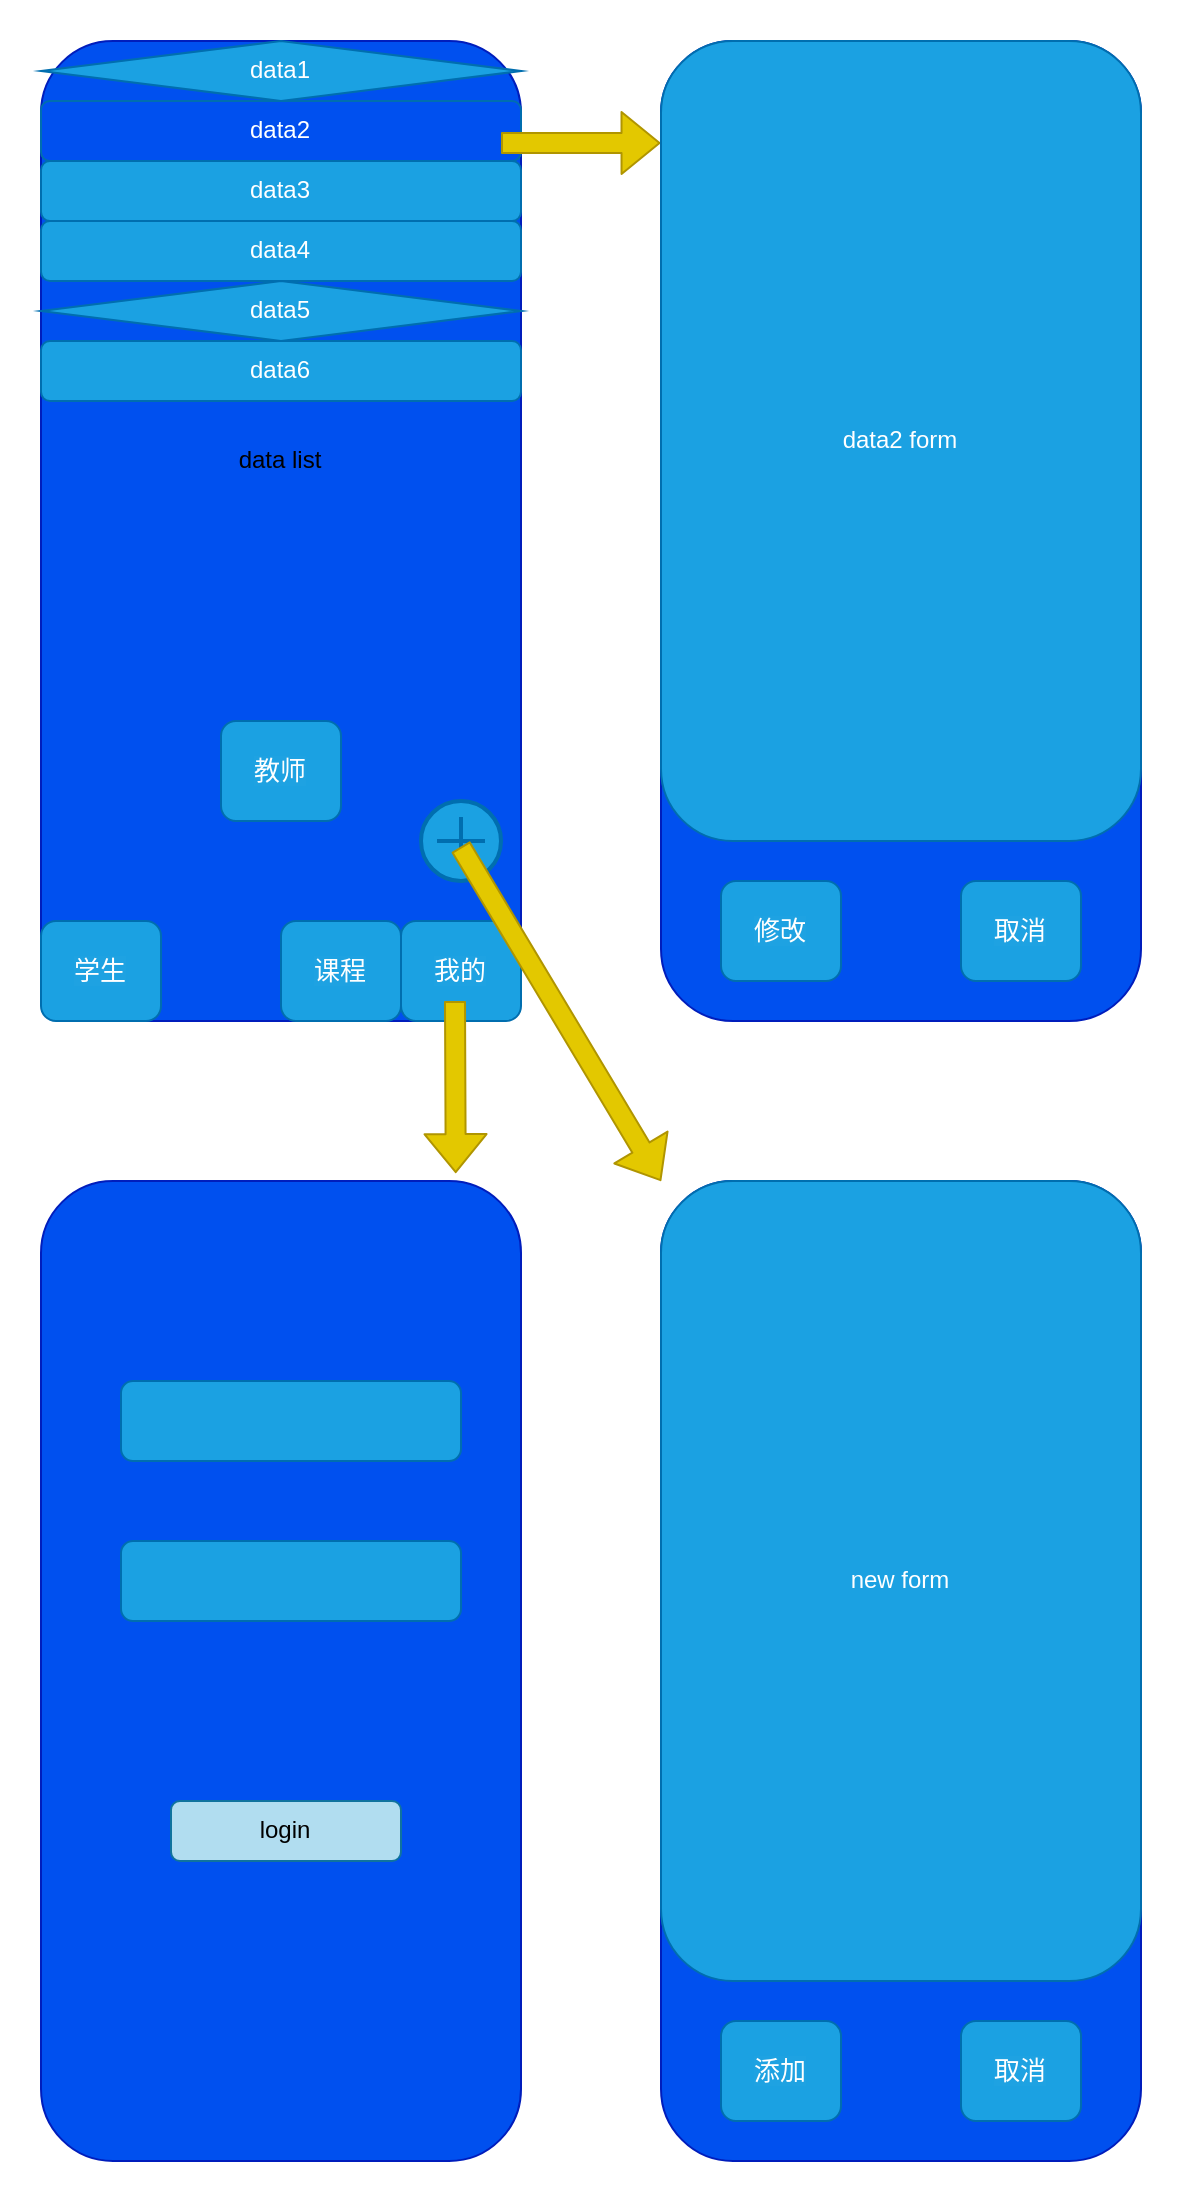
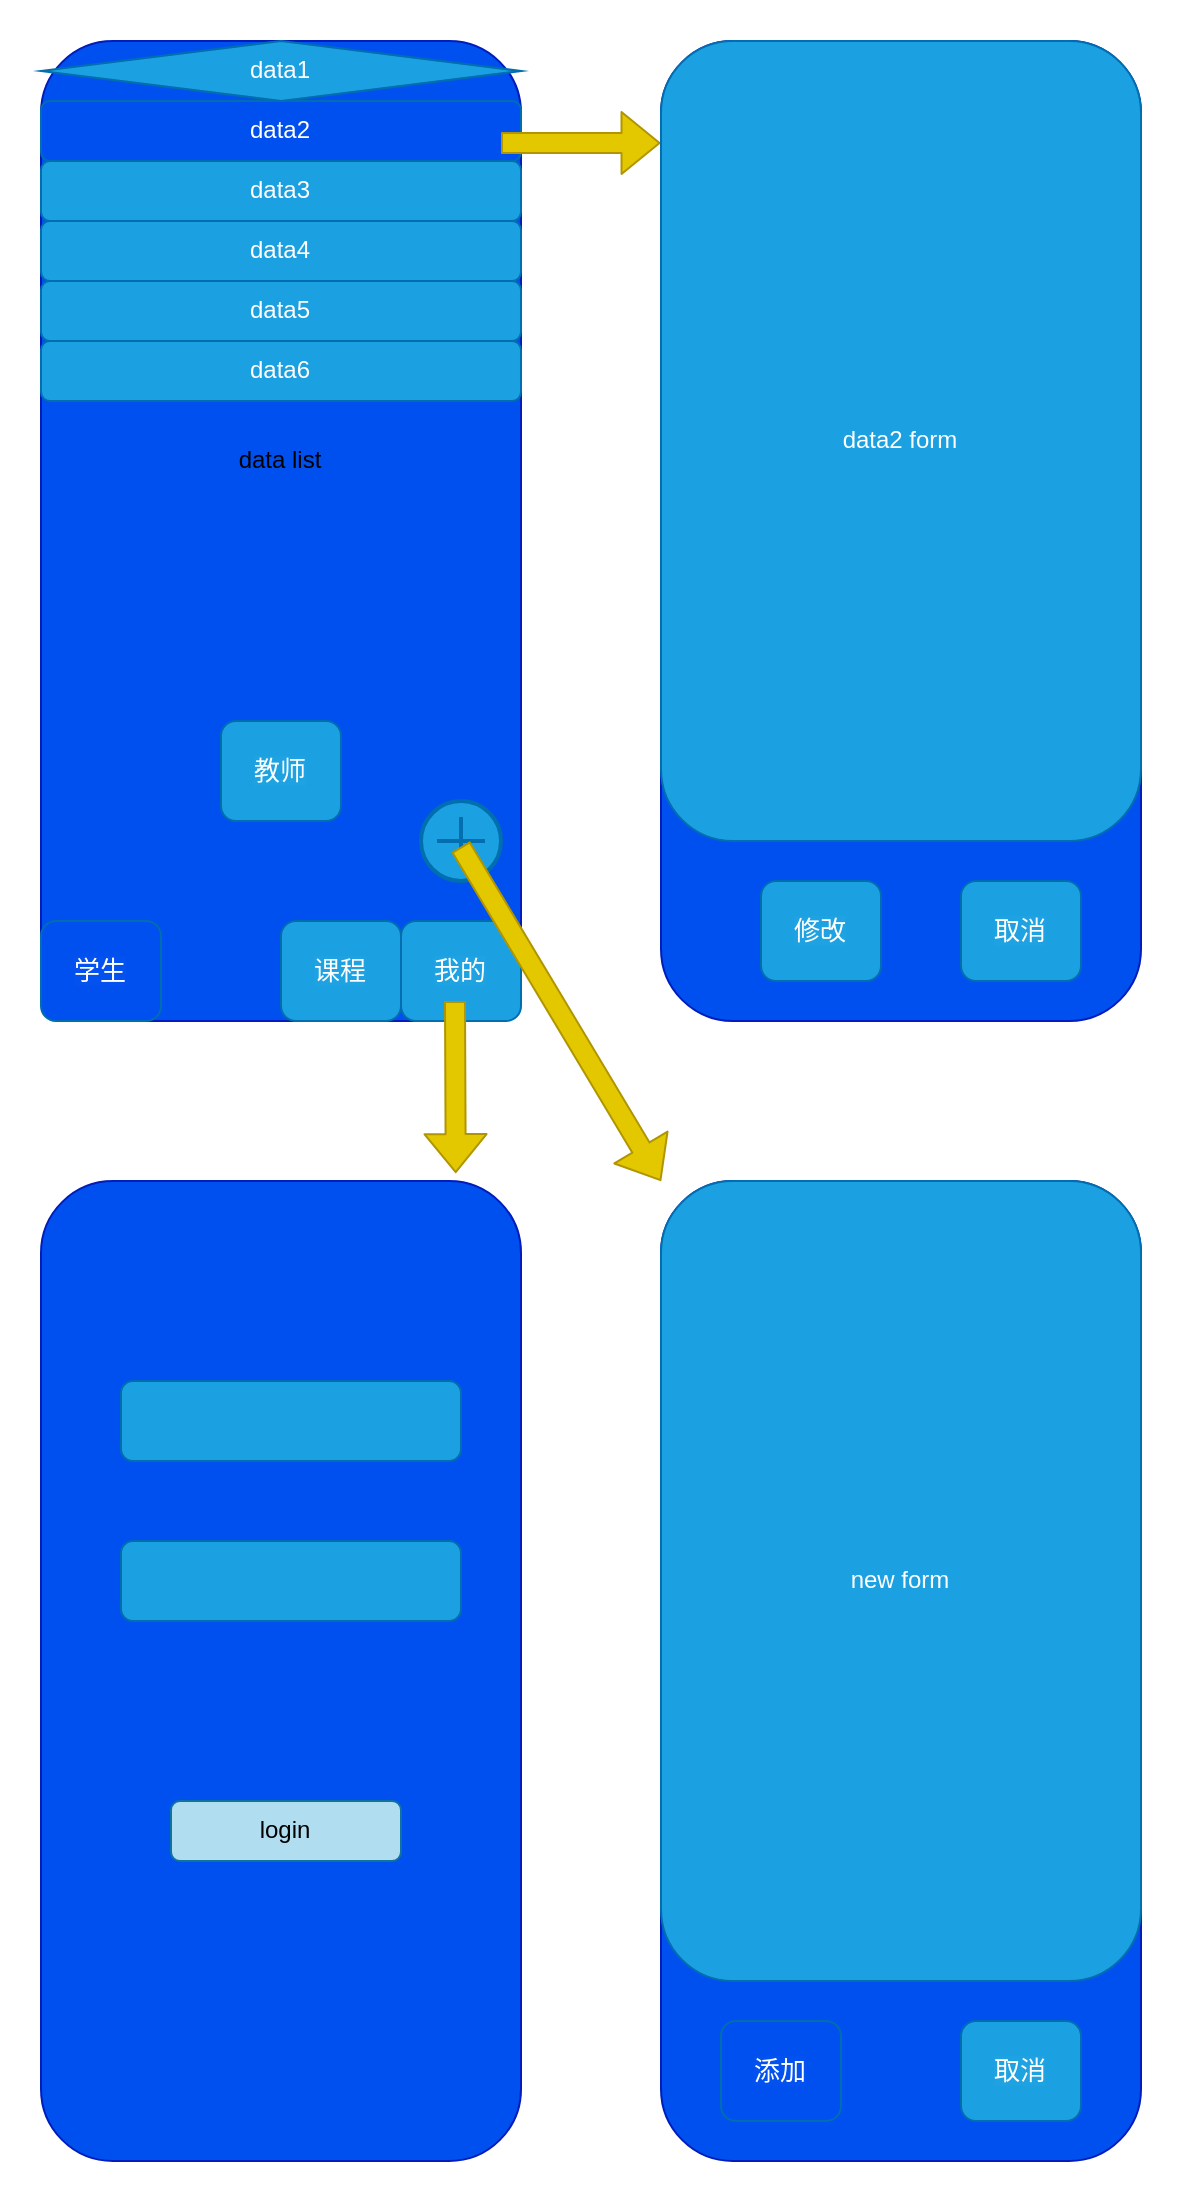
(281, 311) -> (281, 311)
(781, 931) -> (821, 931)
(101, 971) -> (101, 971)
(781, 2071) -> (781, 2071)
